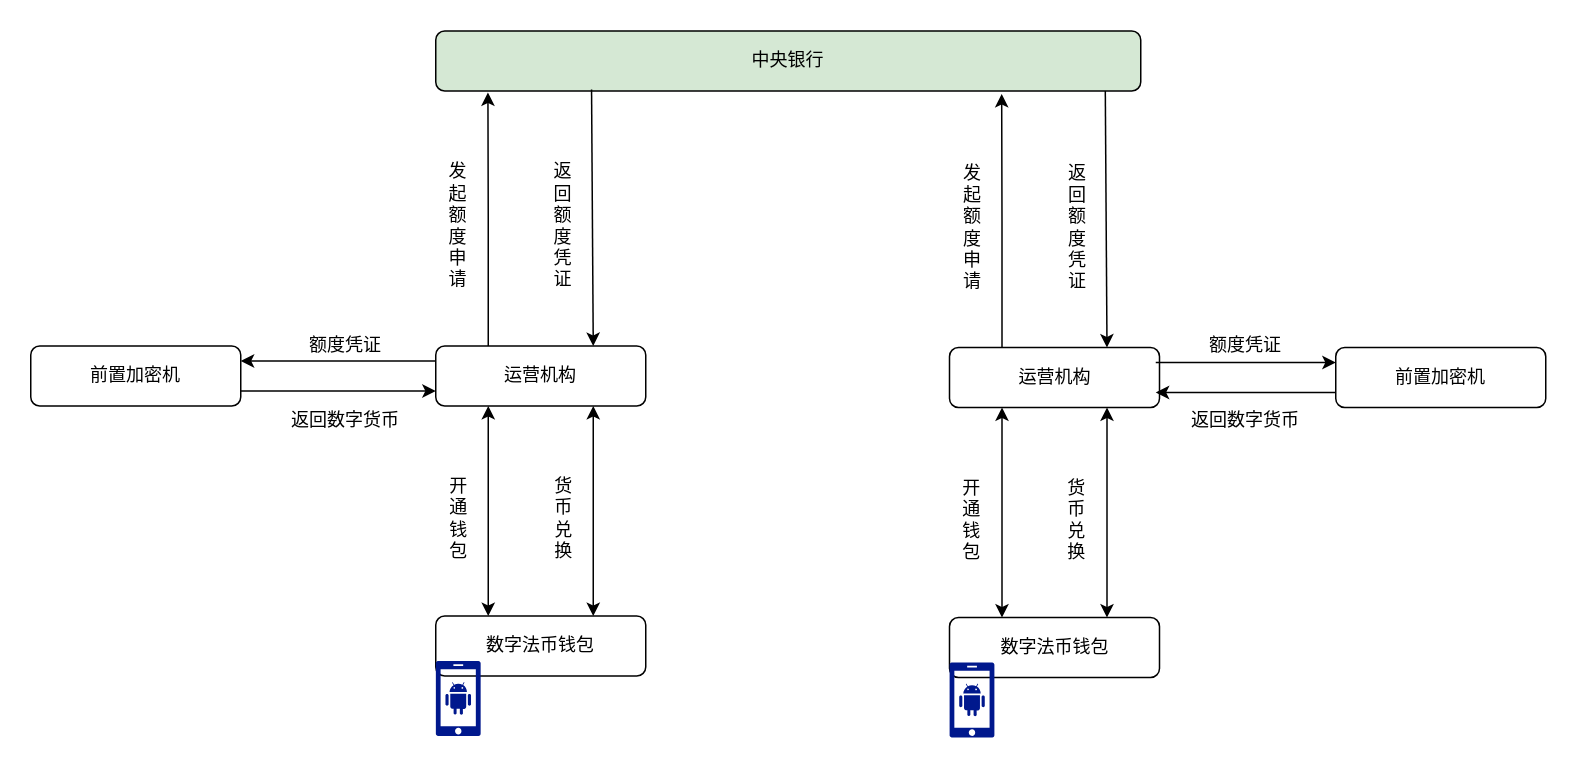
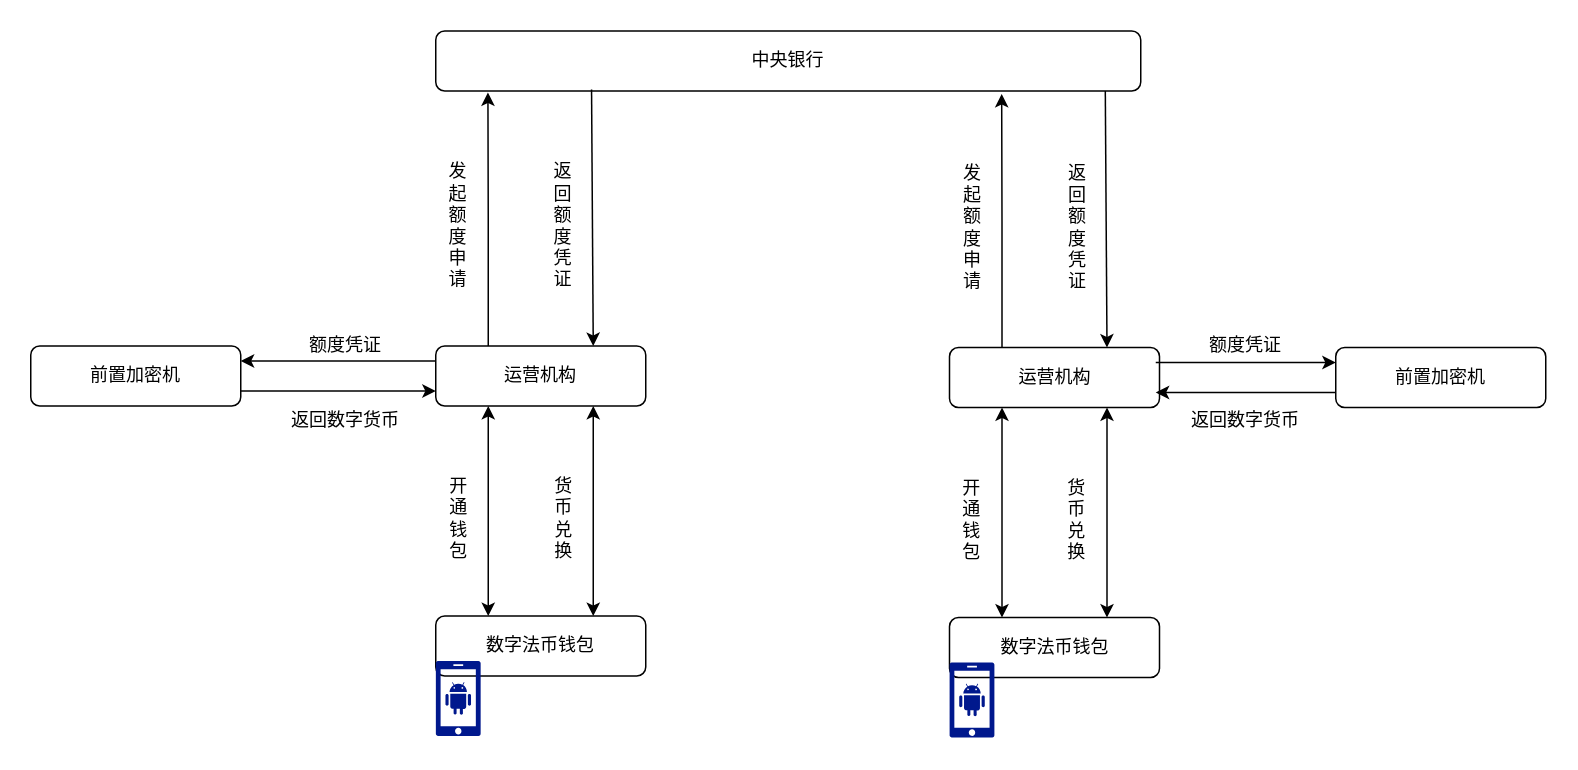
(788, 61) -> (788, 61)
